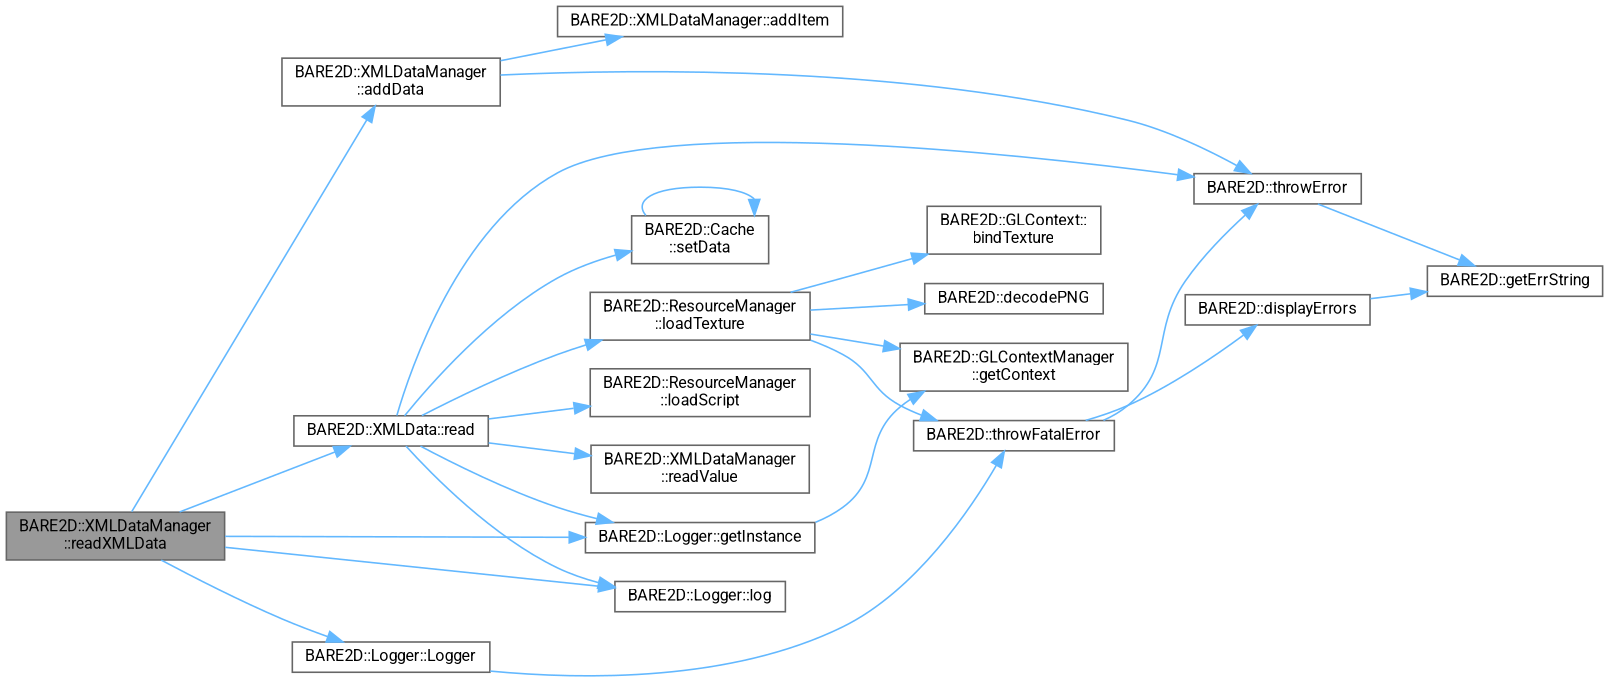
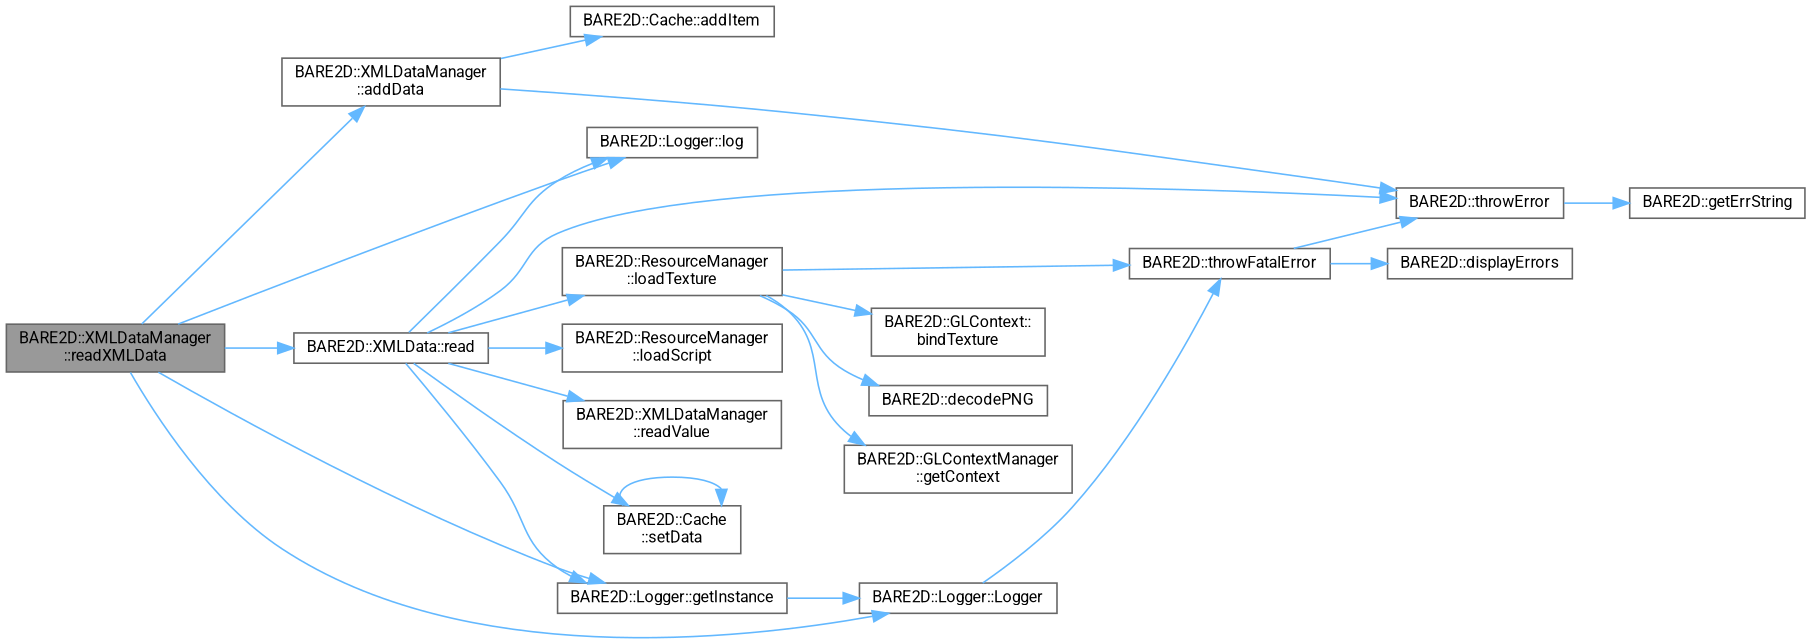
(700, 22) -> (672, 22)
(1390, 296) -> none
(870, 467) -> (815, 598)
